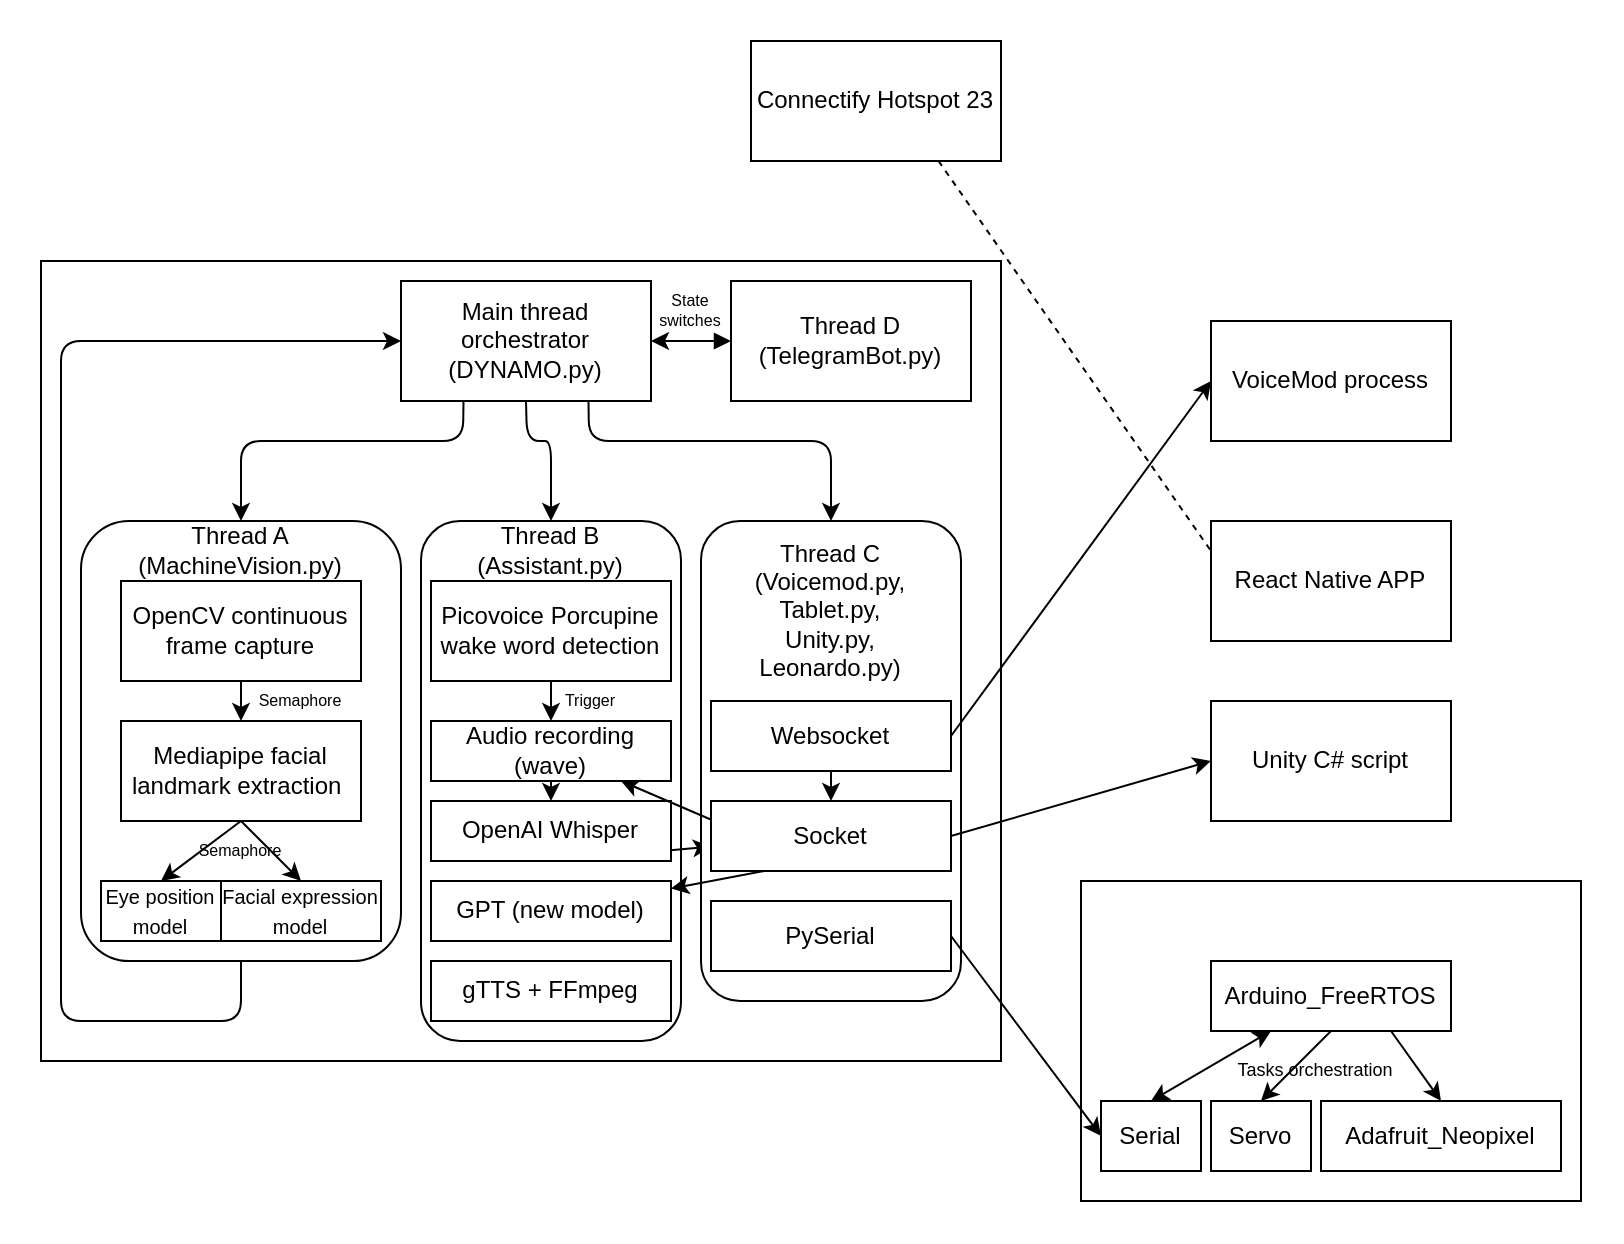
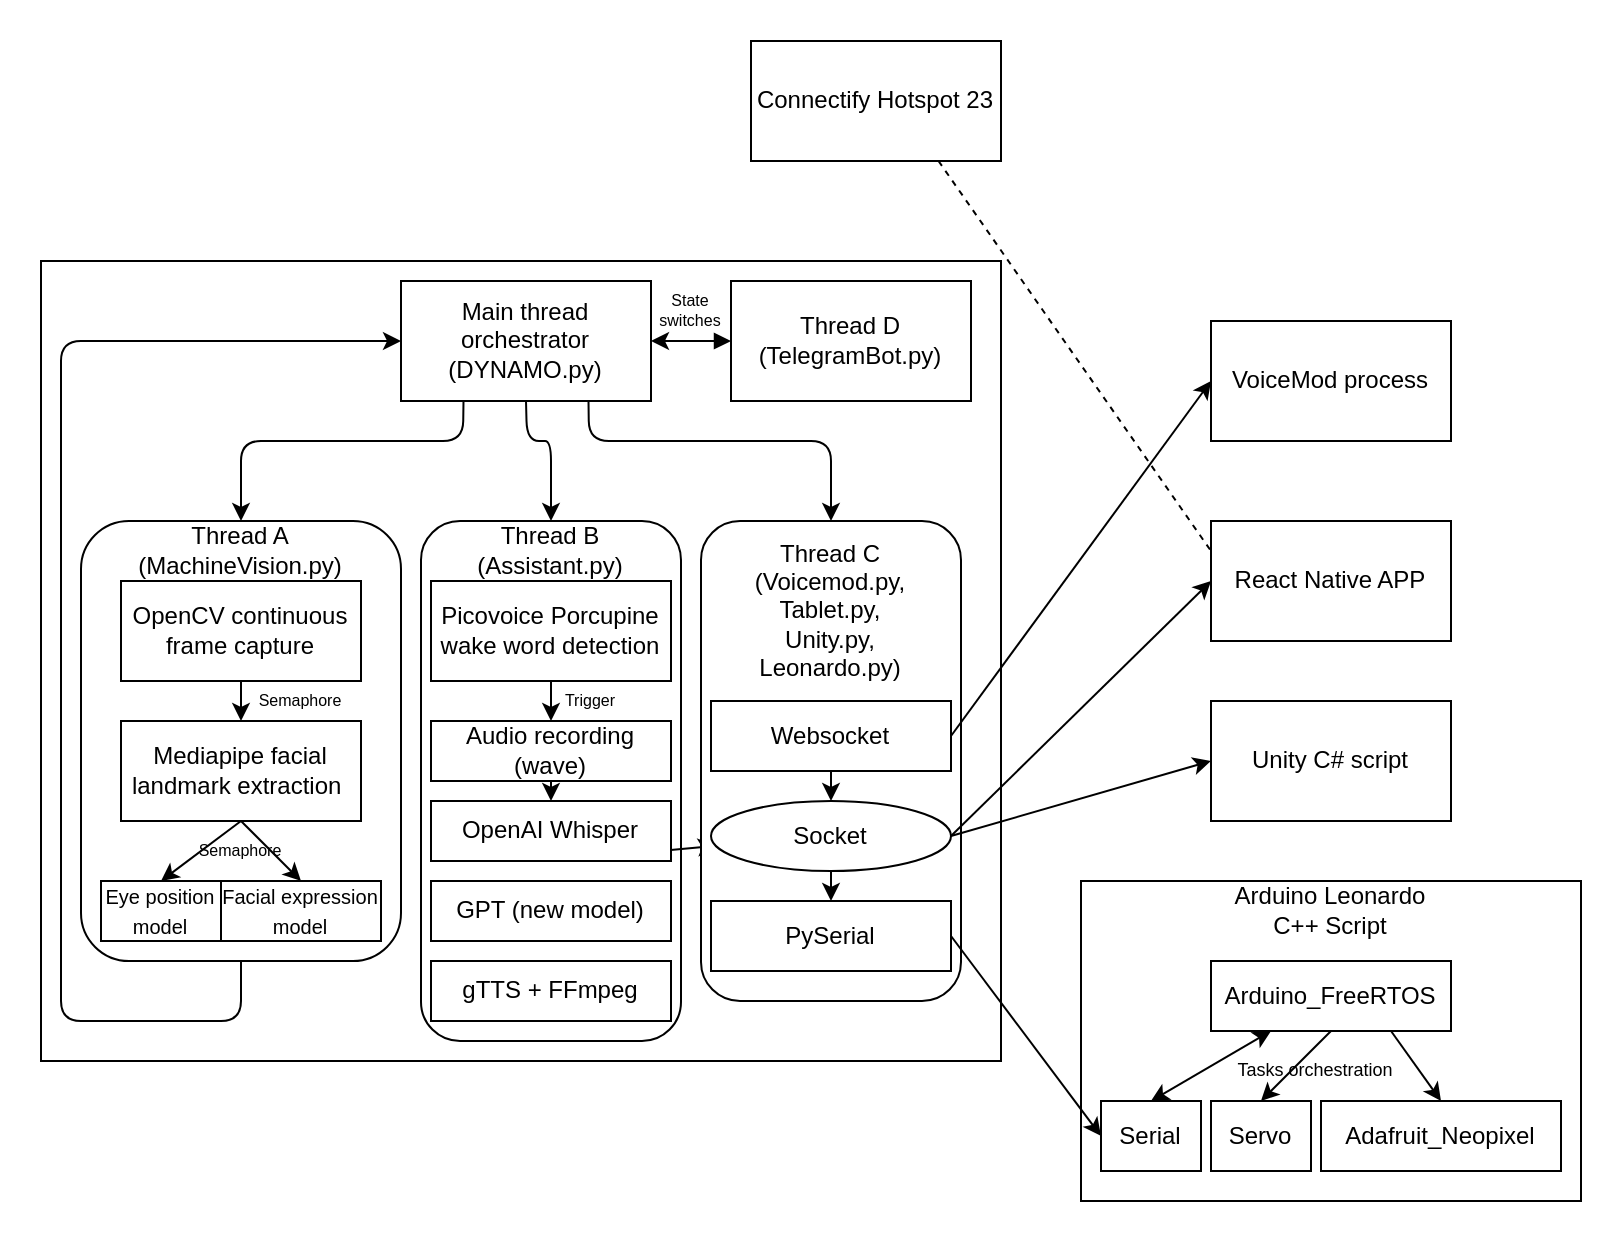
(678, 805) -> (831, 879)
(831, 836) -> (831, 836)
(739, 876) -> (1078, 711)
none -> (1331, 911)
